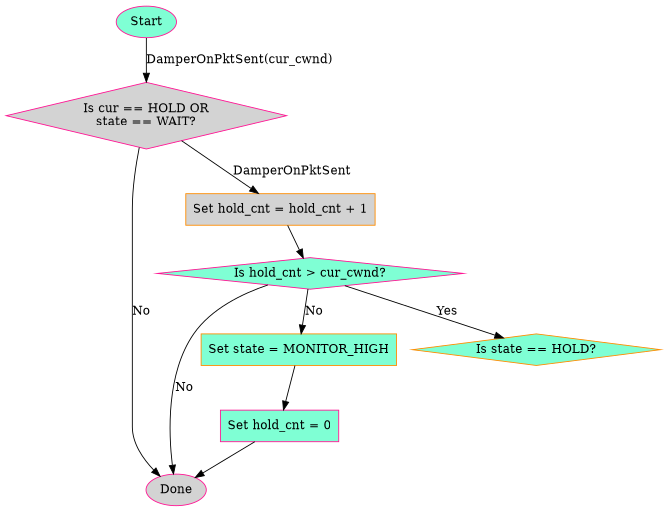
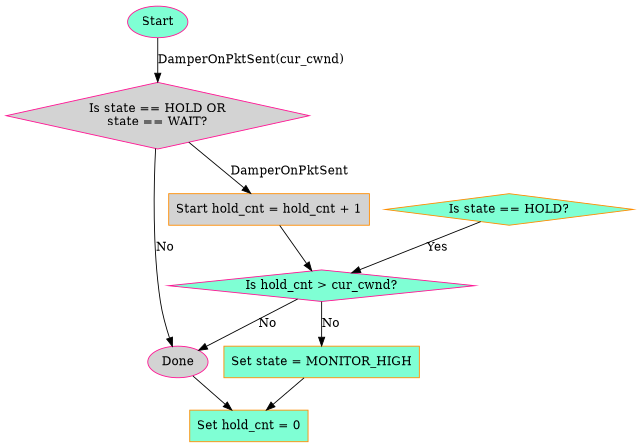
(146, 116) -> (158, 116)
(280, 209) -> (269, 209)
(420, 310) -> (420, 246)
(280, 426) -> (249, 426)
(229, 457) -> (209, 390)
